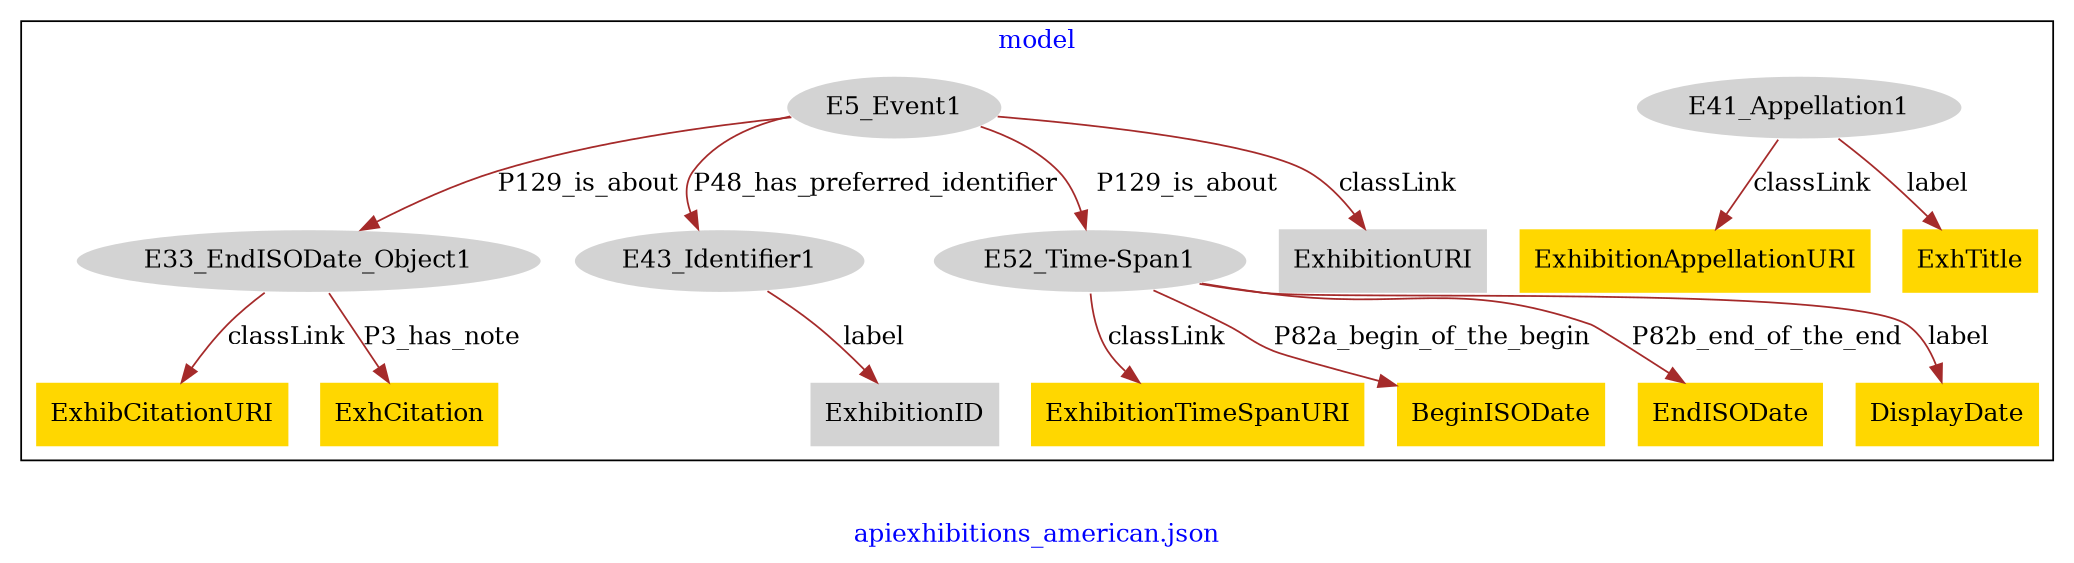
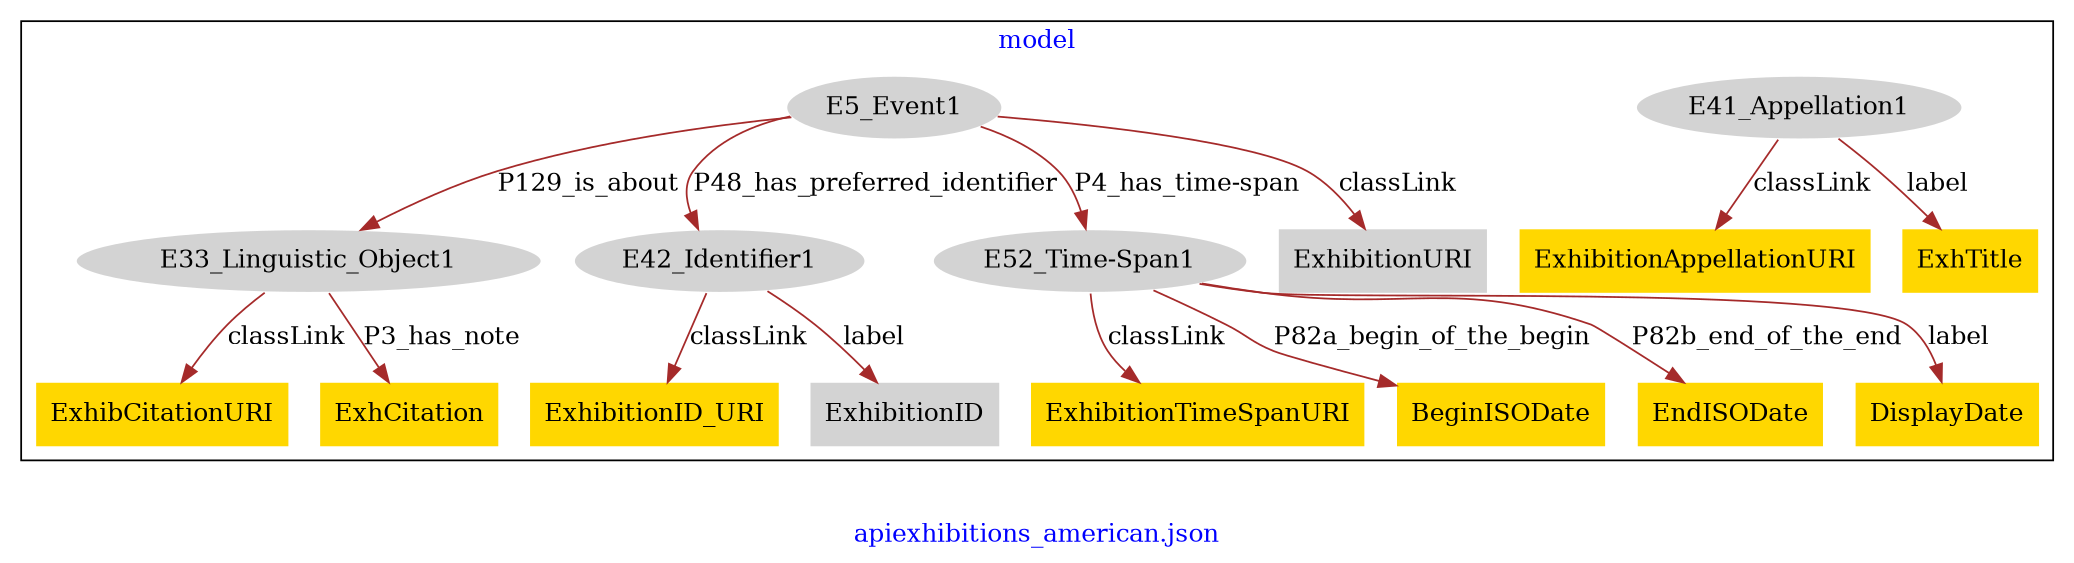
(1187, 184) -> (1187, 184)
(309, 261) -> (309, 261)
(720, 261) -> (720, 261)
none -> (654, 415)
